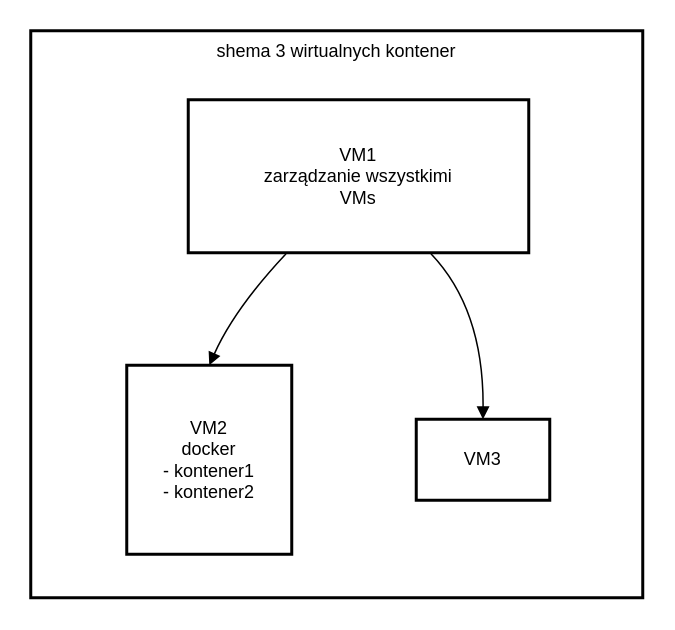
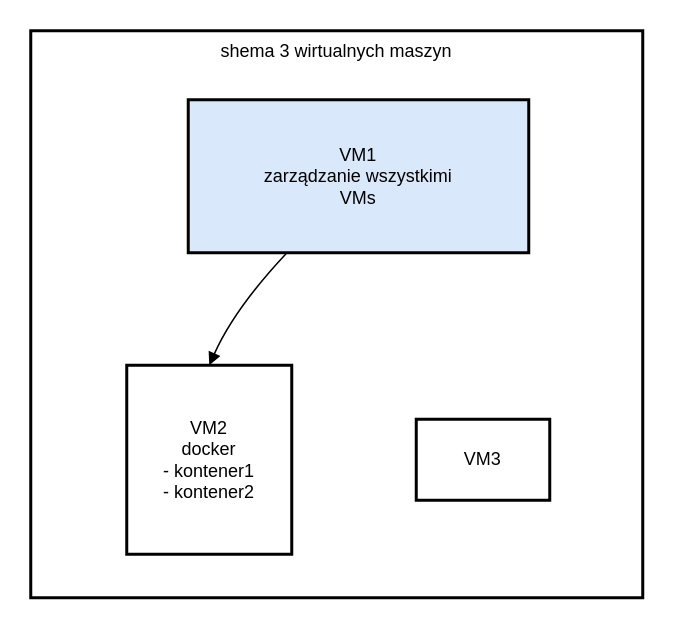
(337, 52) -> (337, 52)
(359, 176) -> (359, 176)
(472, 324) -> none
